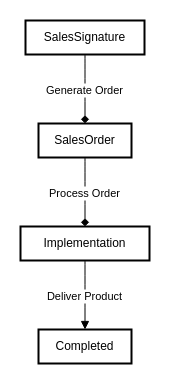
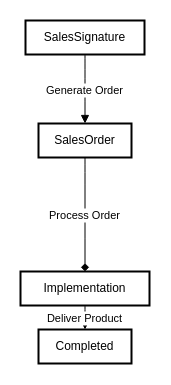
(85, 114) -> (85, 114)
(85, 244) -> (85, 289)
